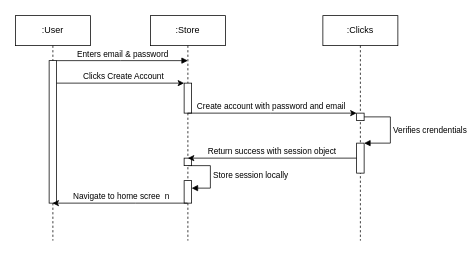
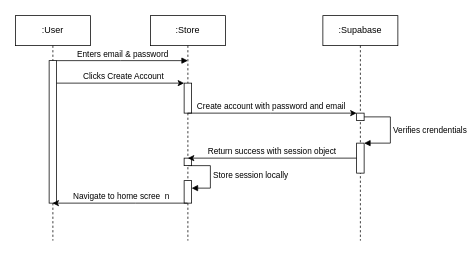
(360, 30) -> (360, 30)
